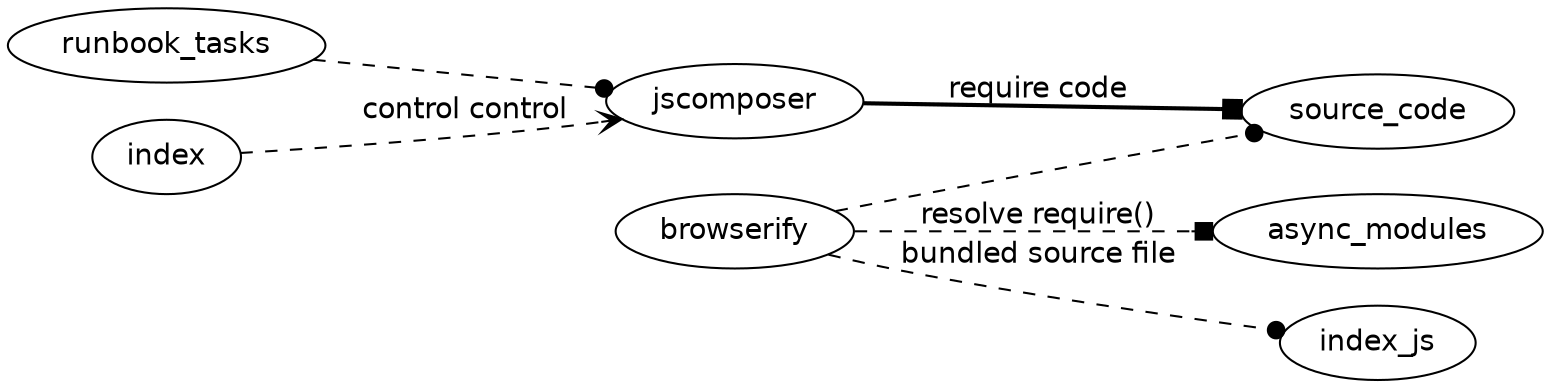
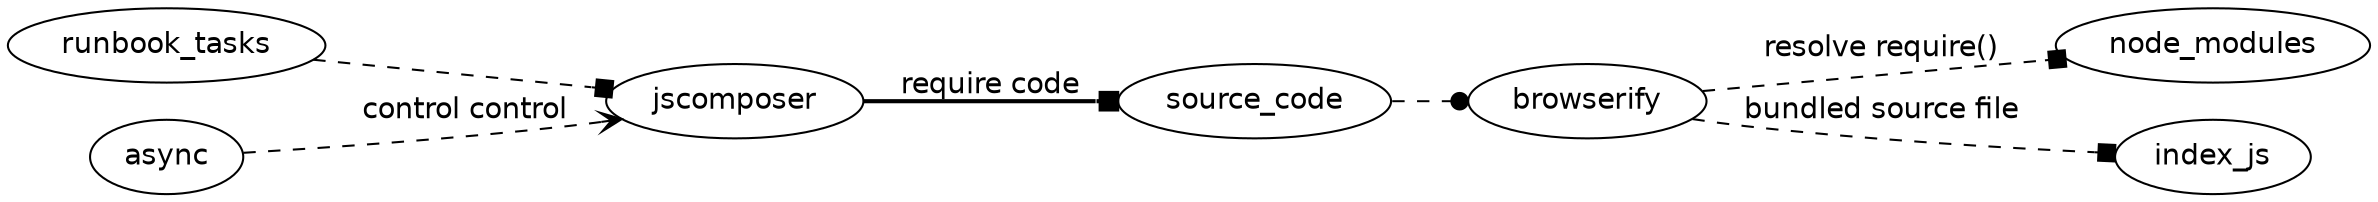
(454, 74) -> (452, 73)
(167, 157) -> (167, 157)
(1040, 172) -> (1422, 101)
(1378, 231) -> (2213, 45)
(1047, 296) -> (1893, 140)
